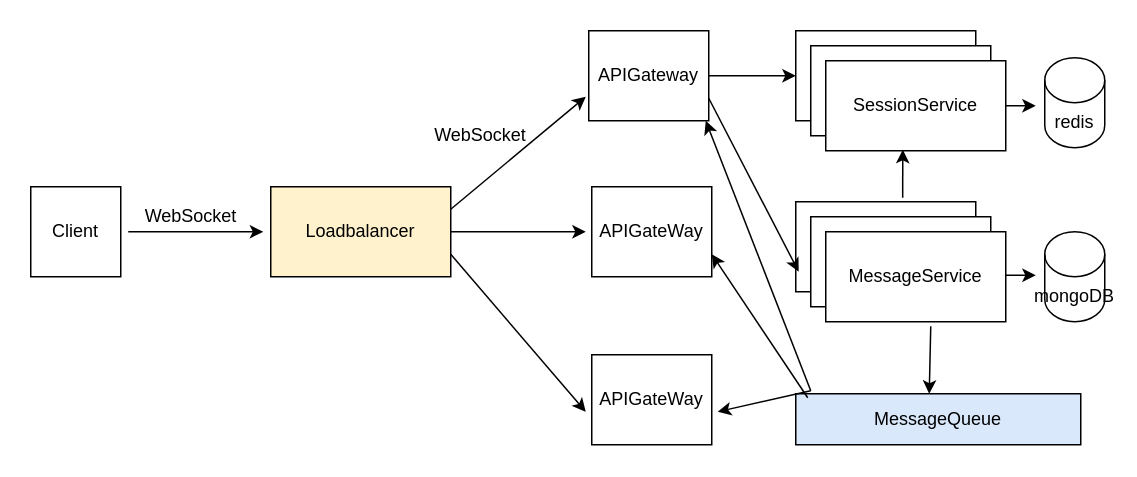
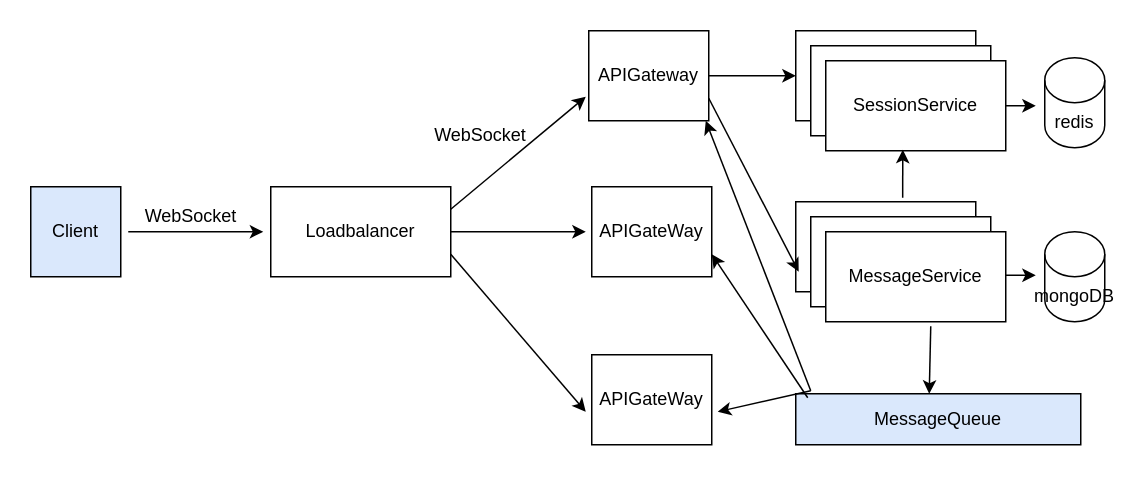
(76, 232) -> (76, 232)
(361, 232) -> (361, 232)
